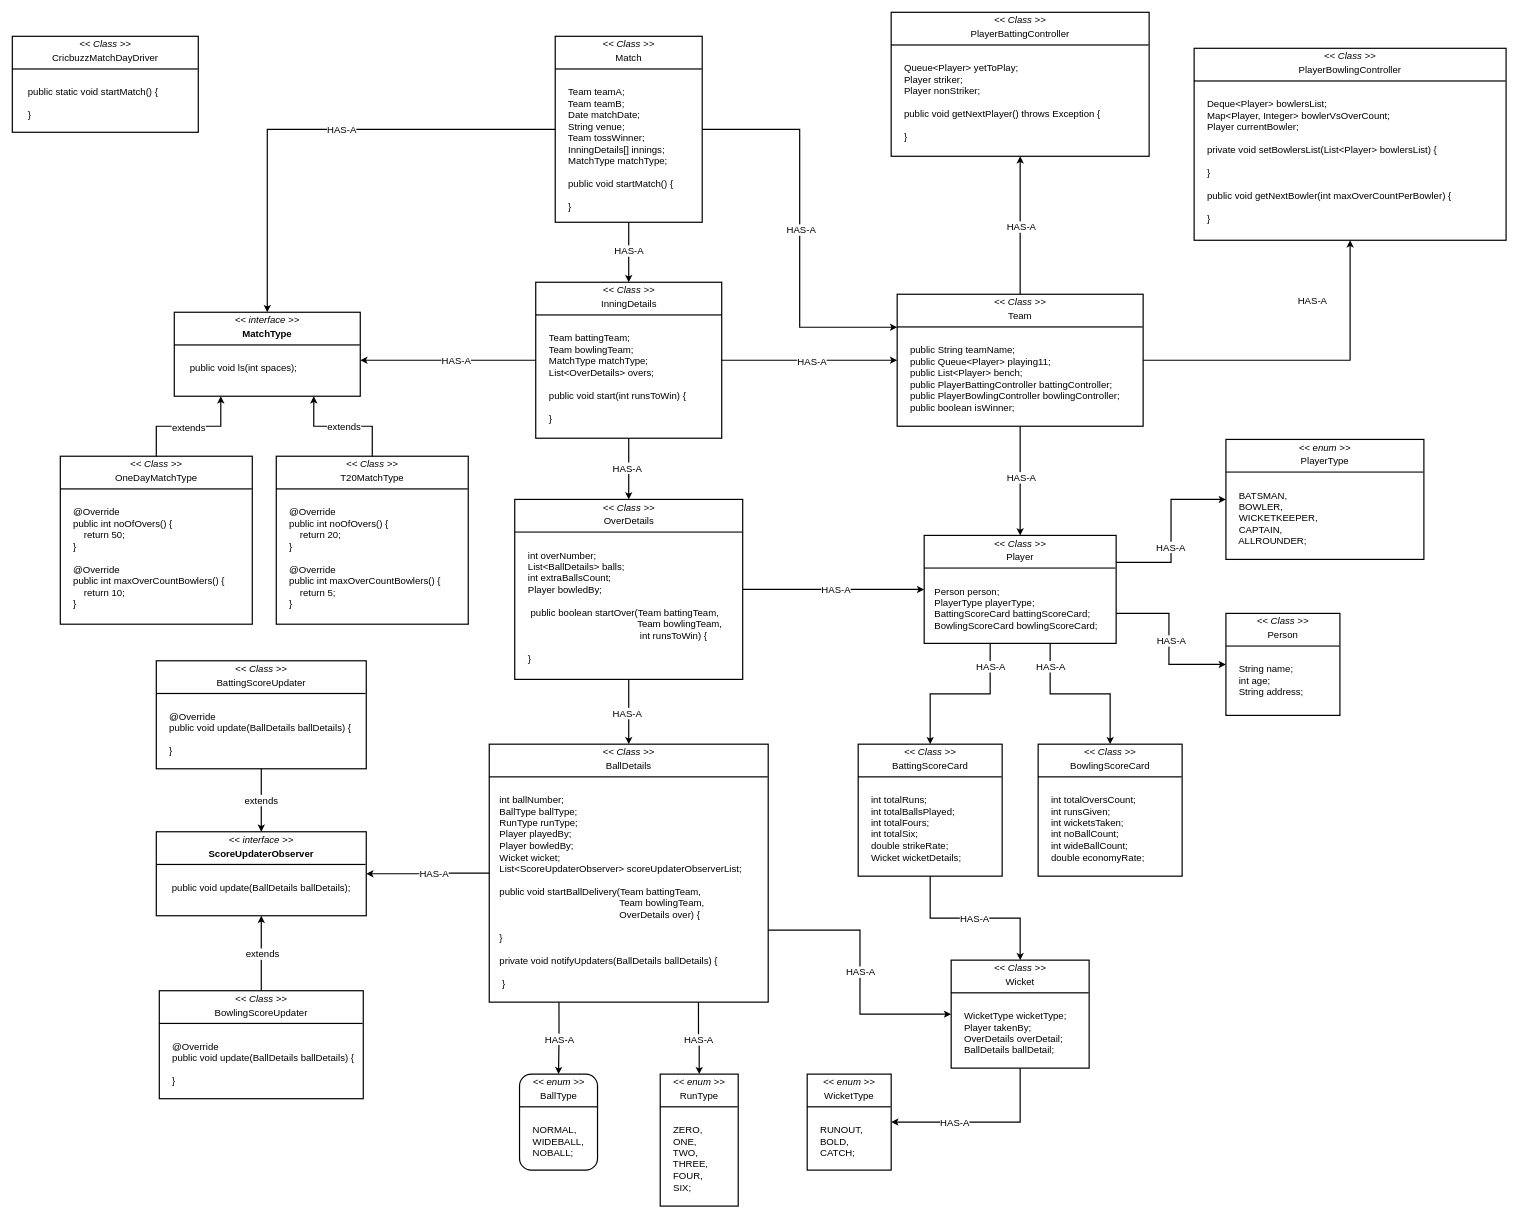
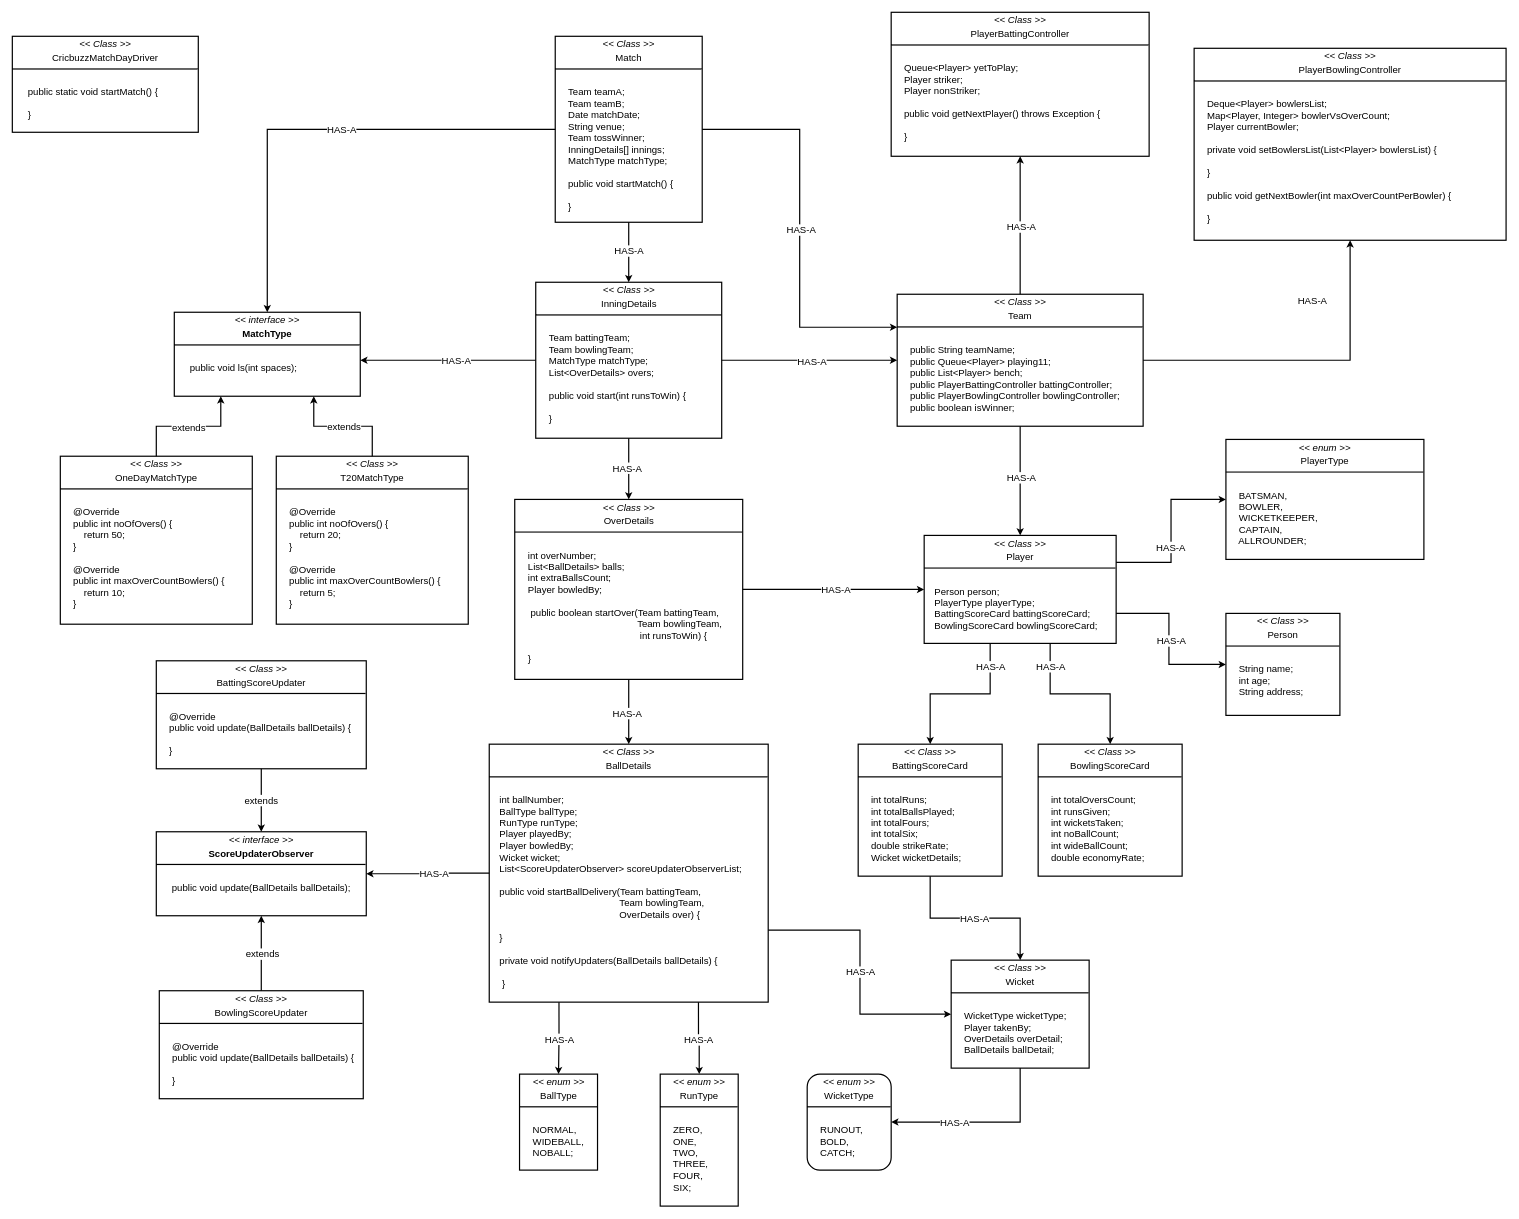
(559, 1122) -> (559, 1122)
(849, 1122) -> (849, 1122)
